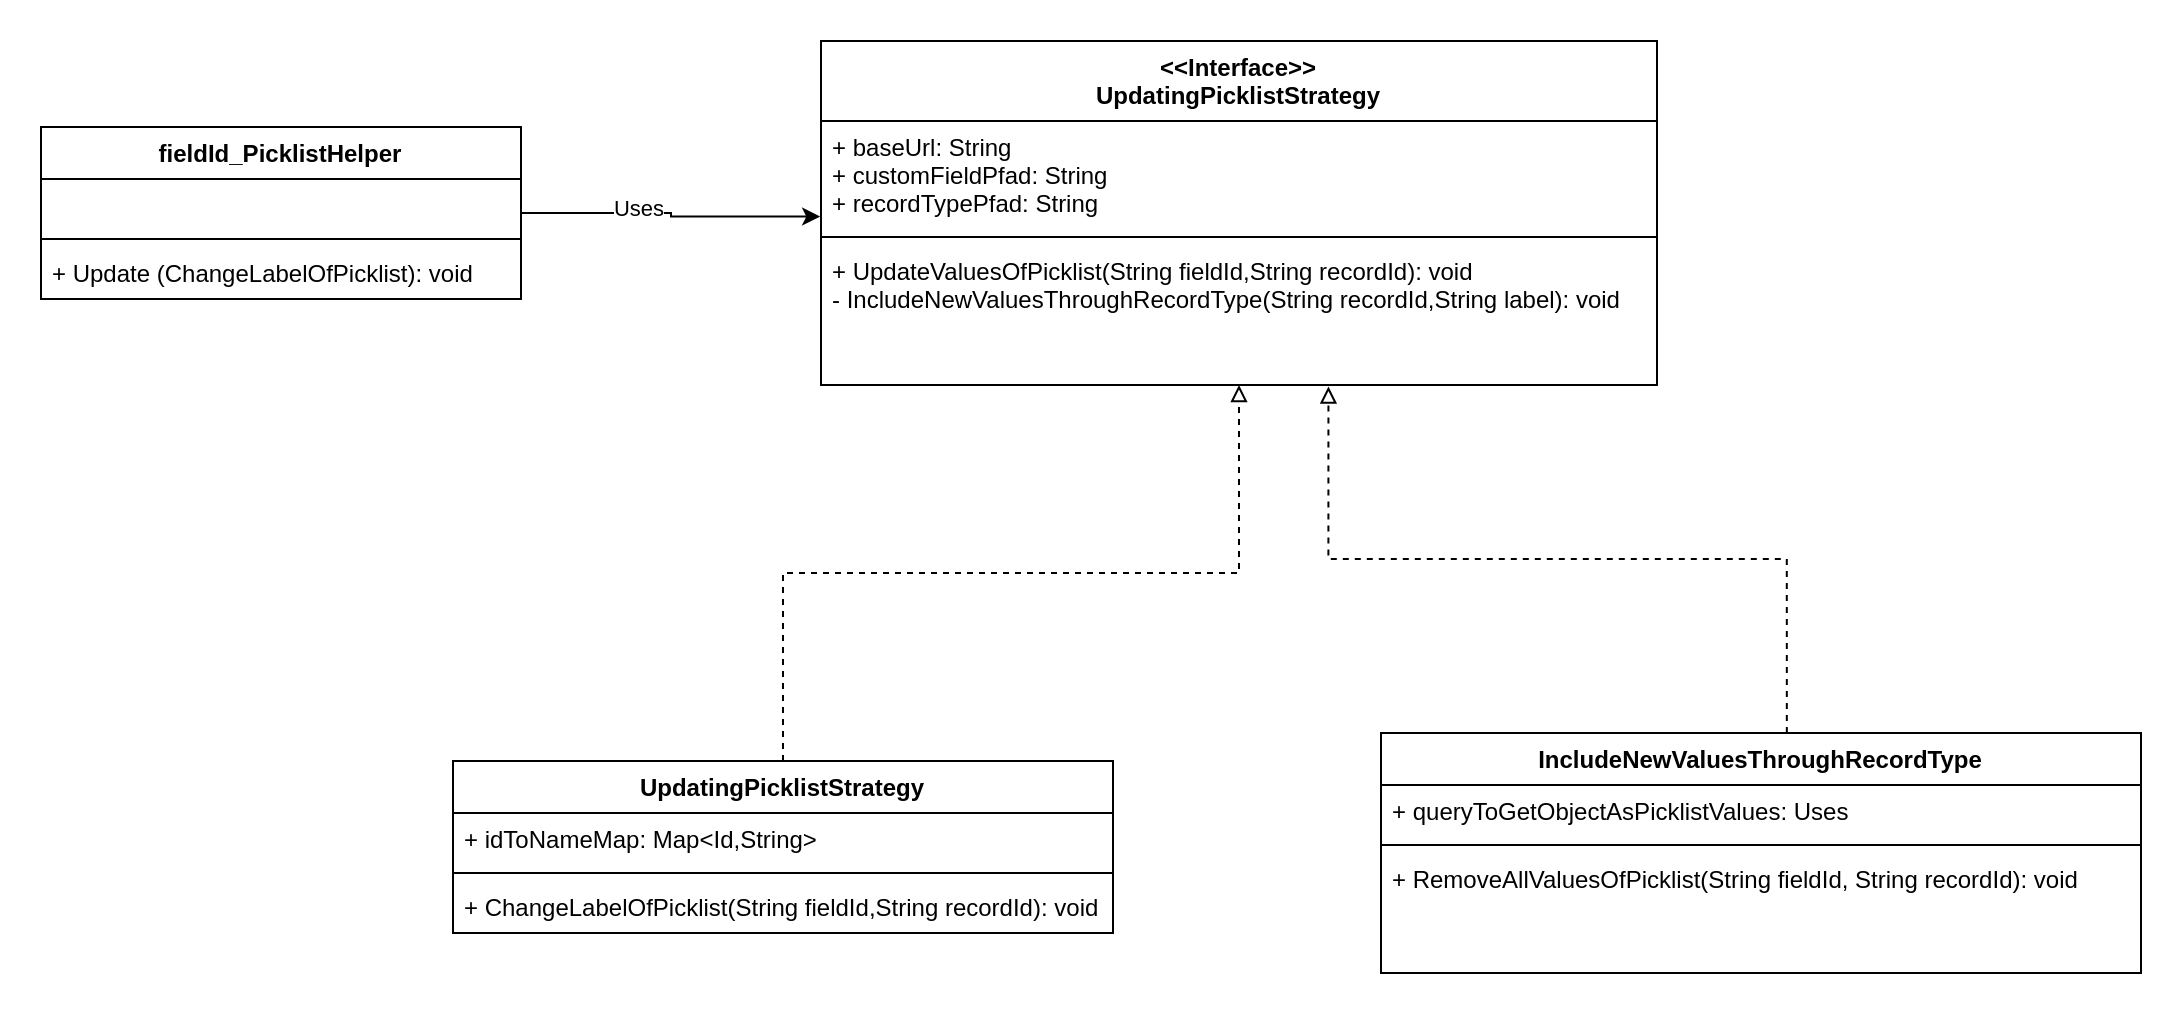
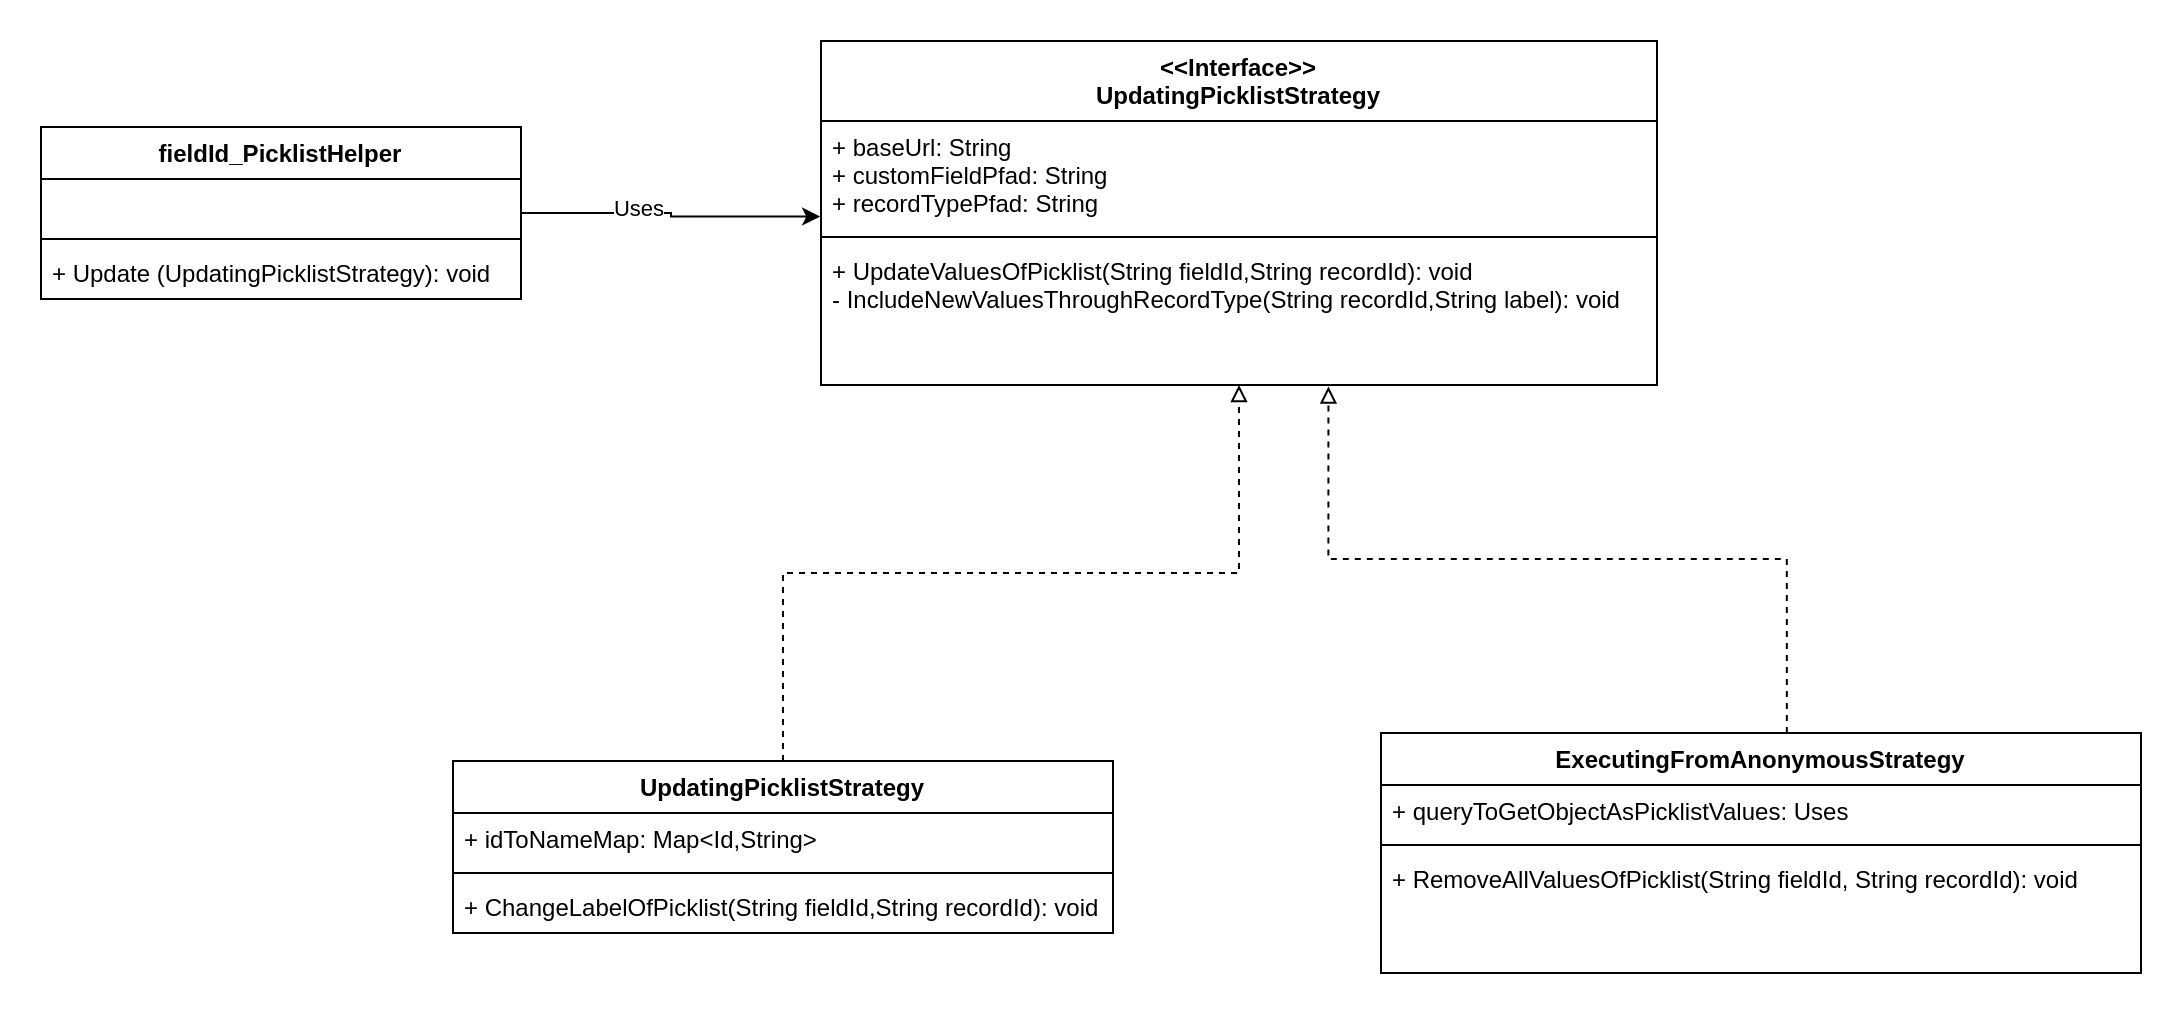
(279, 274) -> (299, 274)
(1760, 760) -> (1760, 760)
